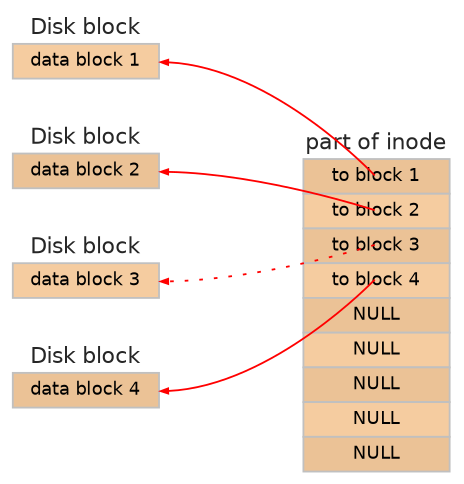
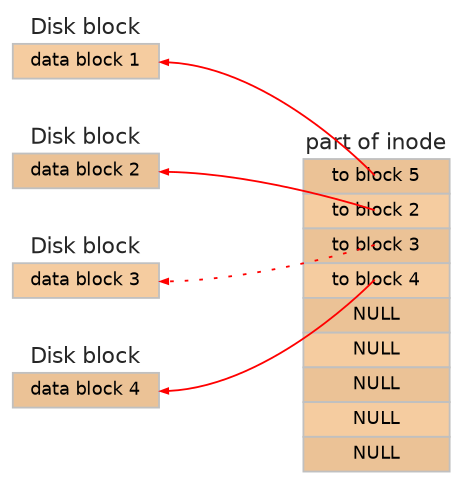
(377, 175) -> (377, 175)
